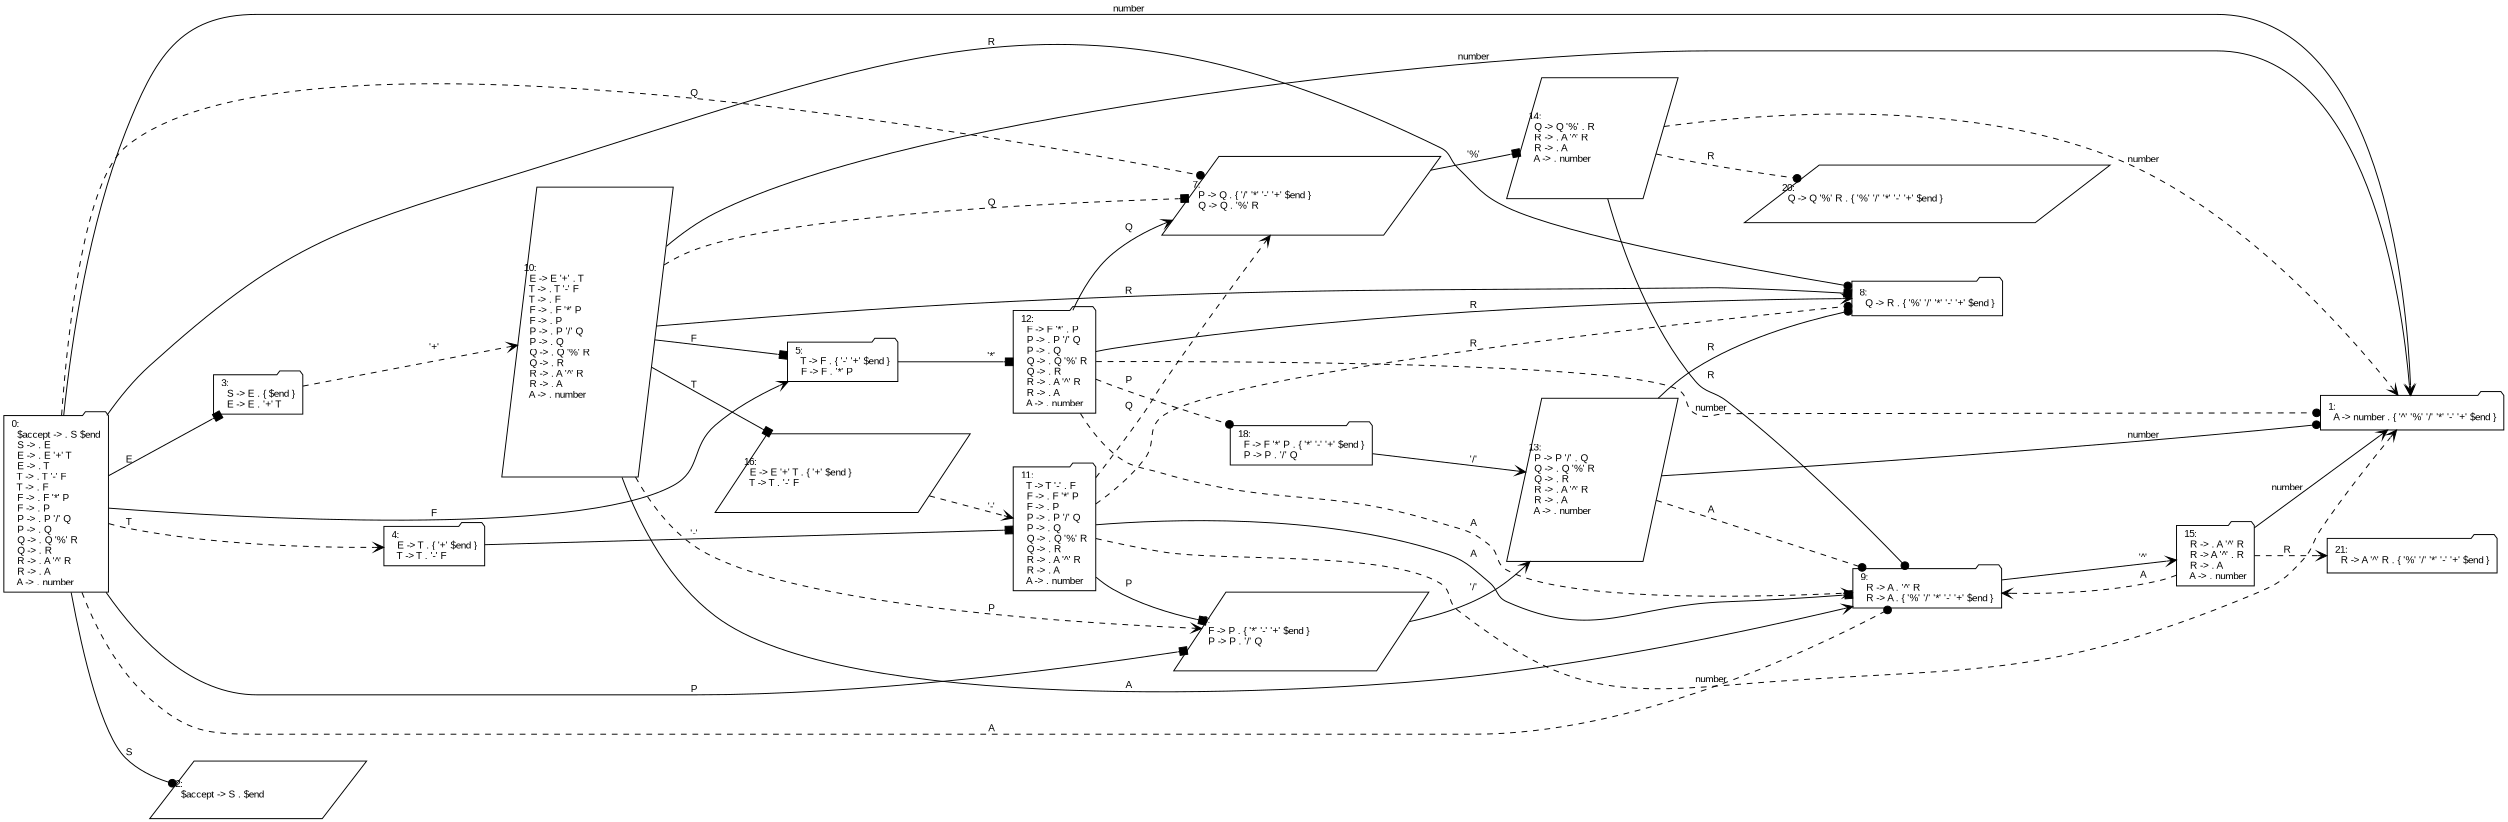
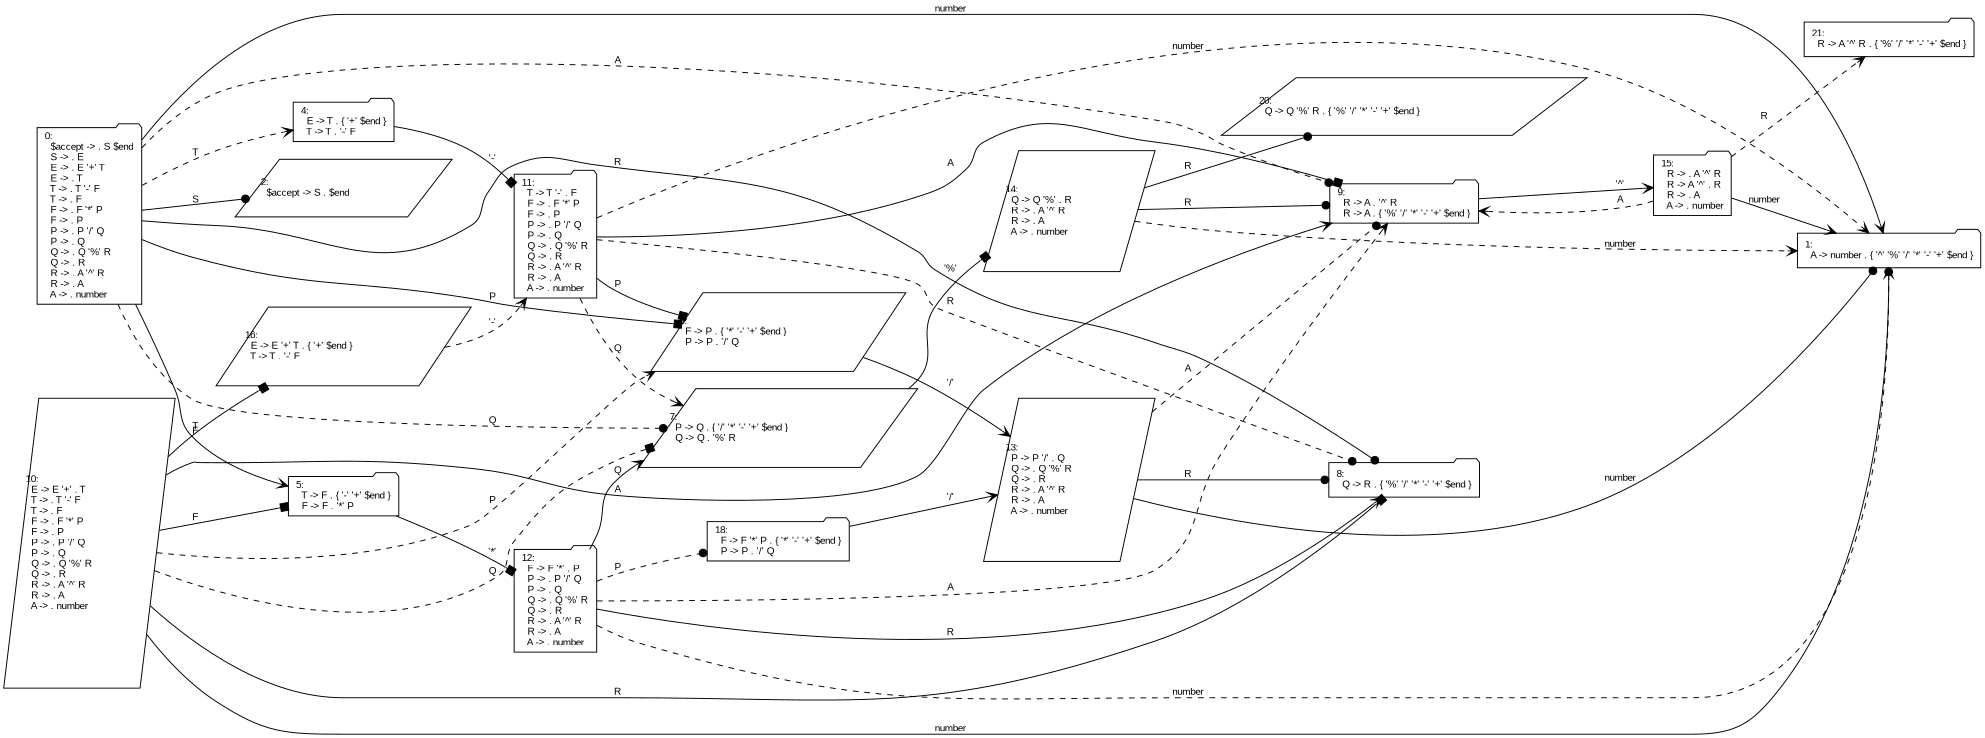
(1724, 167) -> (1224, 163)
(258, 394) -> none
